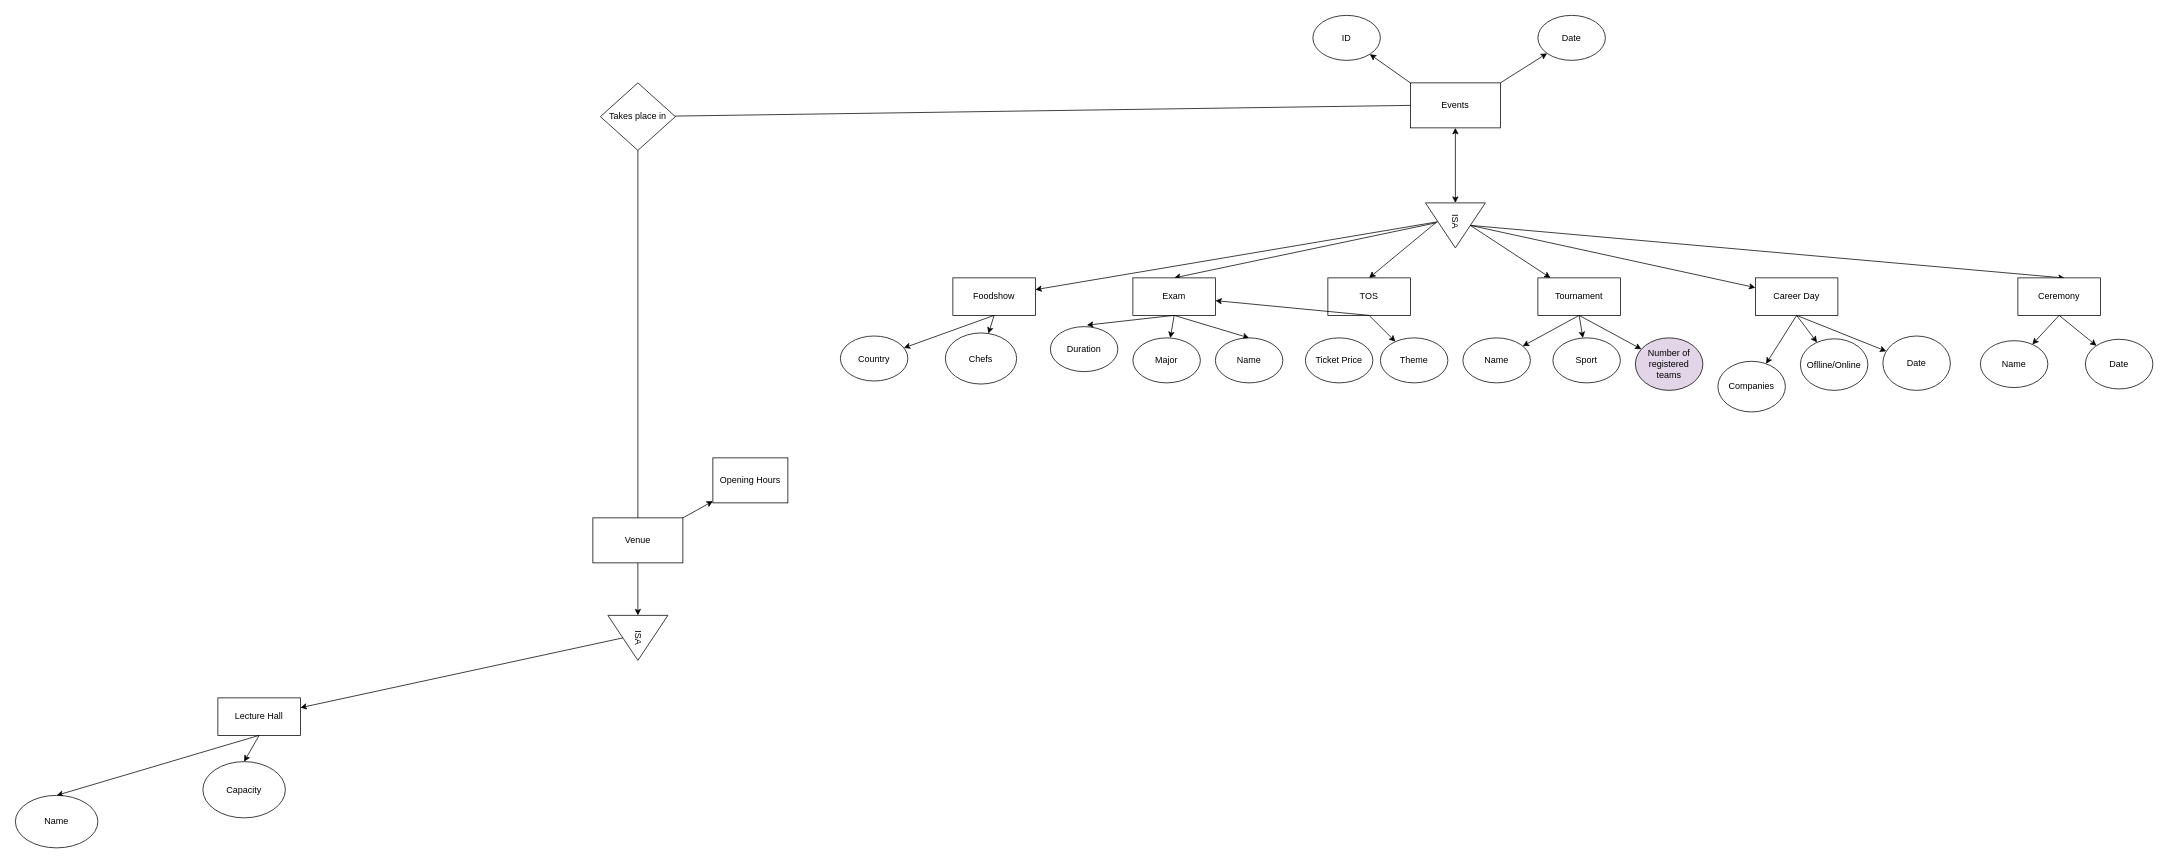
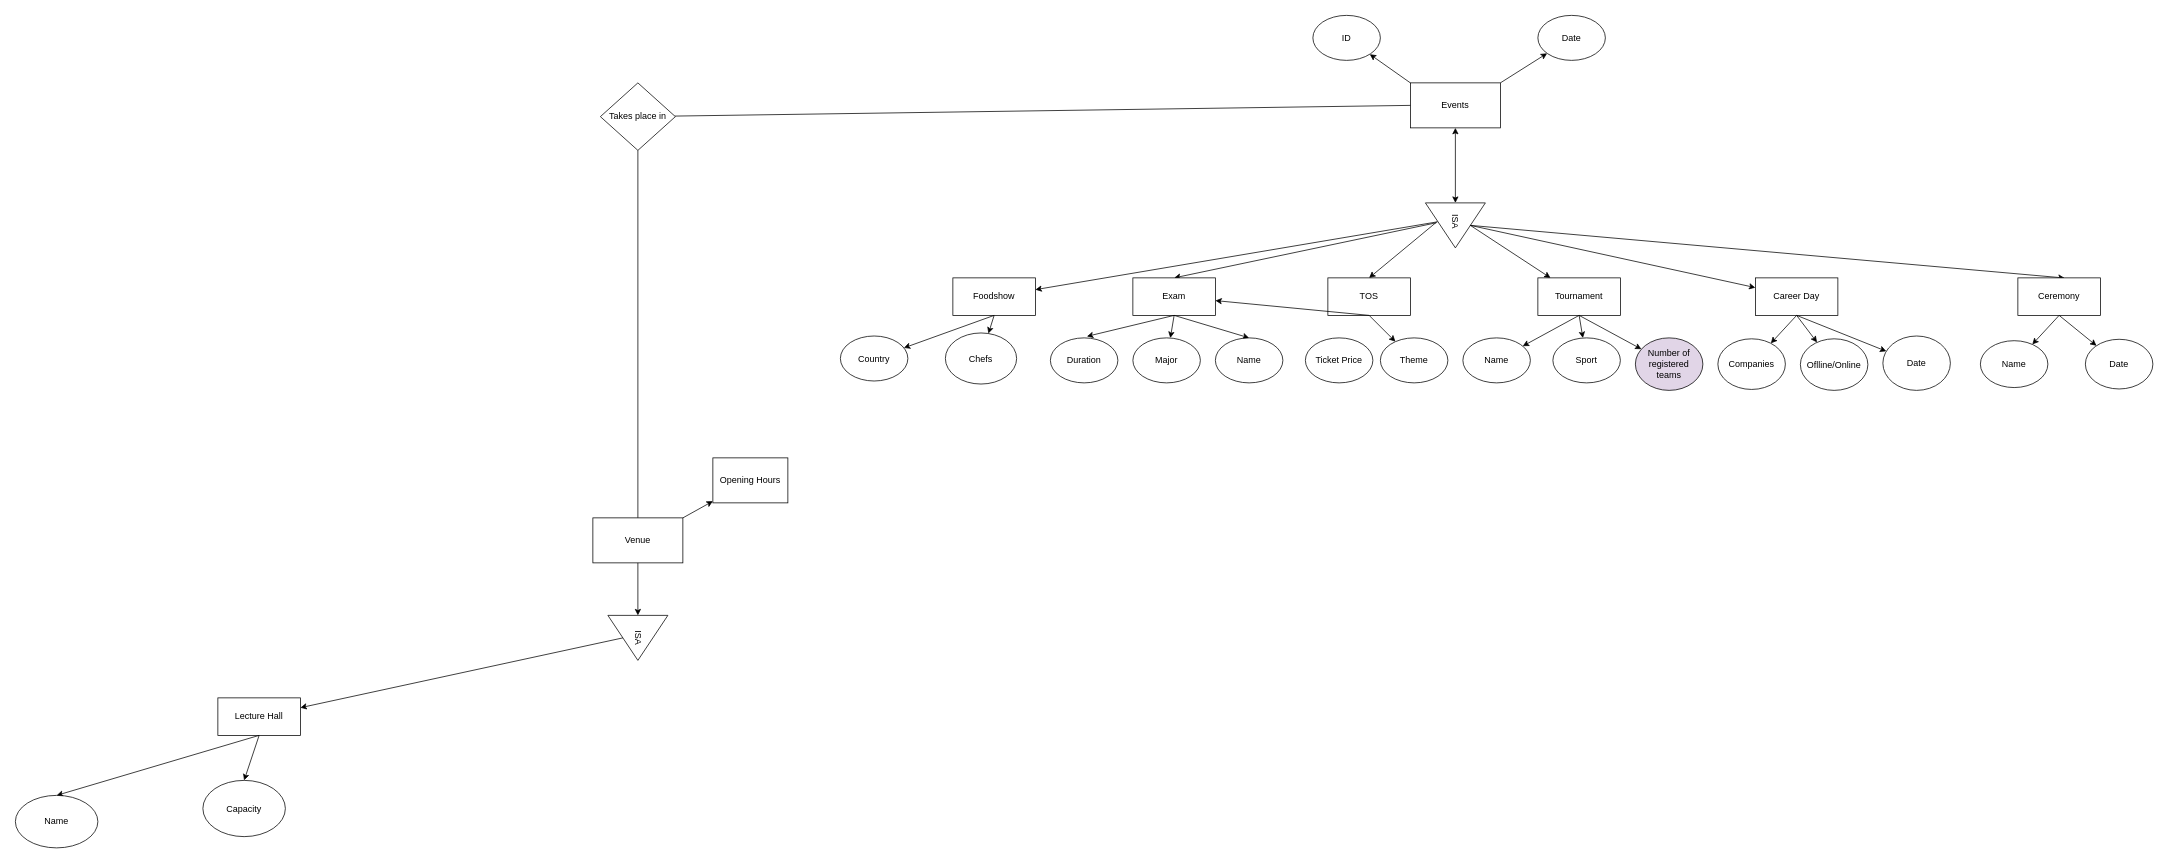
(1084, 349) -> (1084, 360)
(1752, 387) -> (1752, 364)
(244, 790) -> (244, 809)
